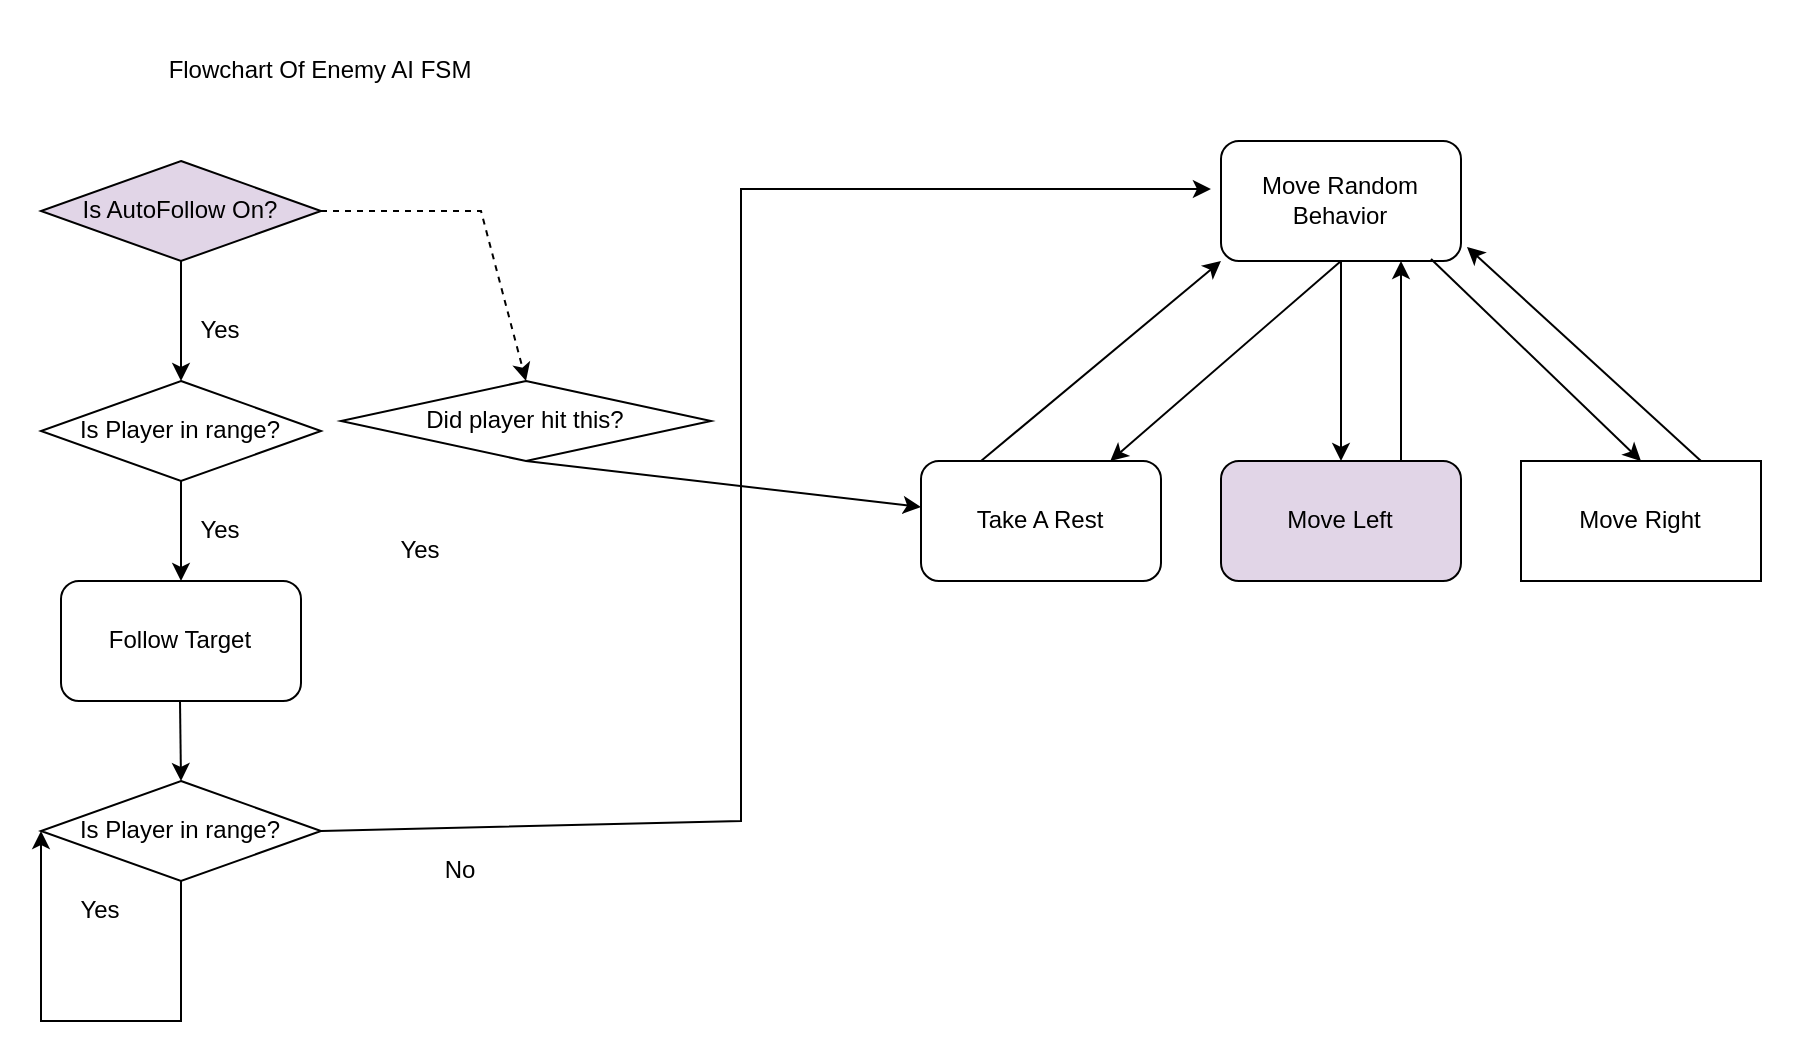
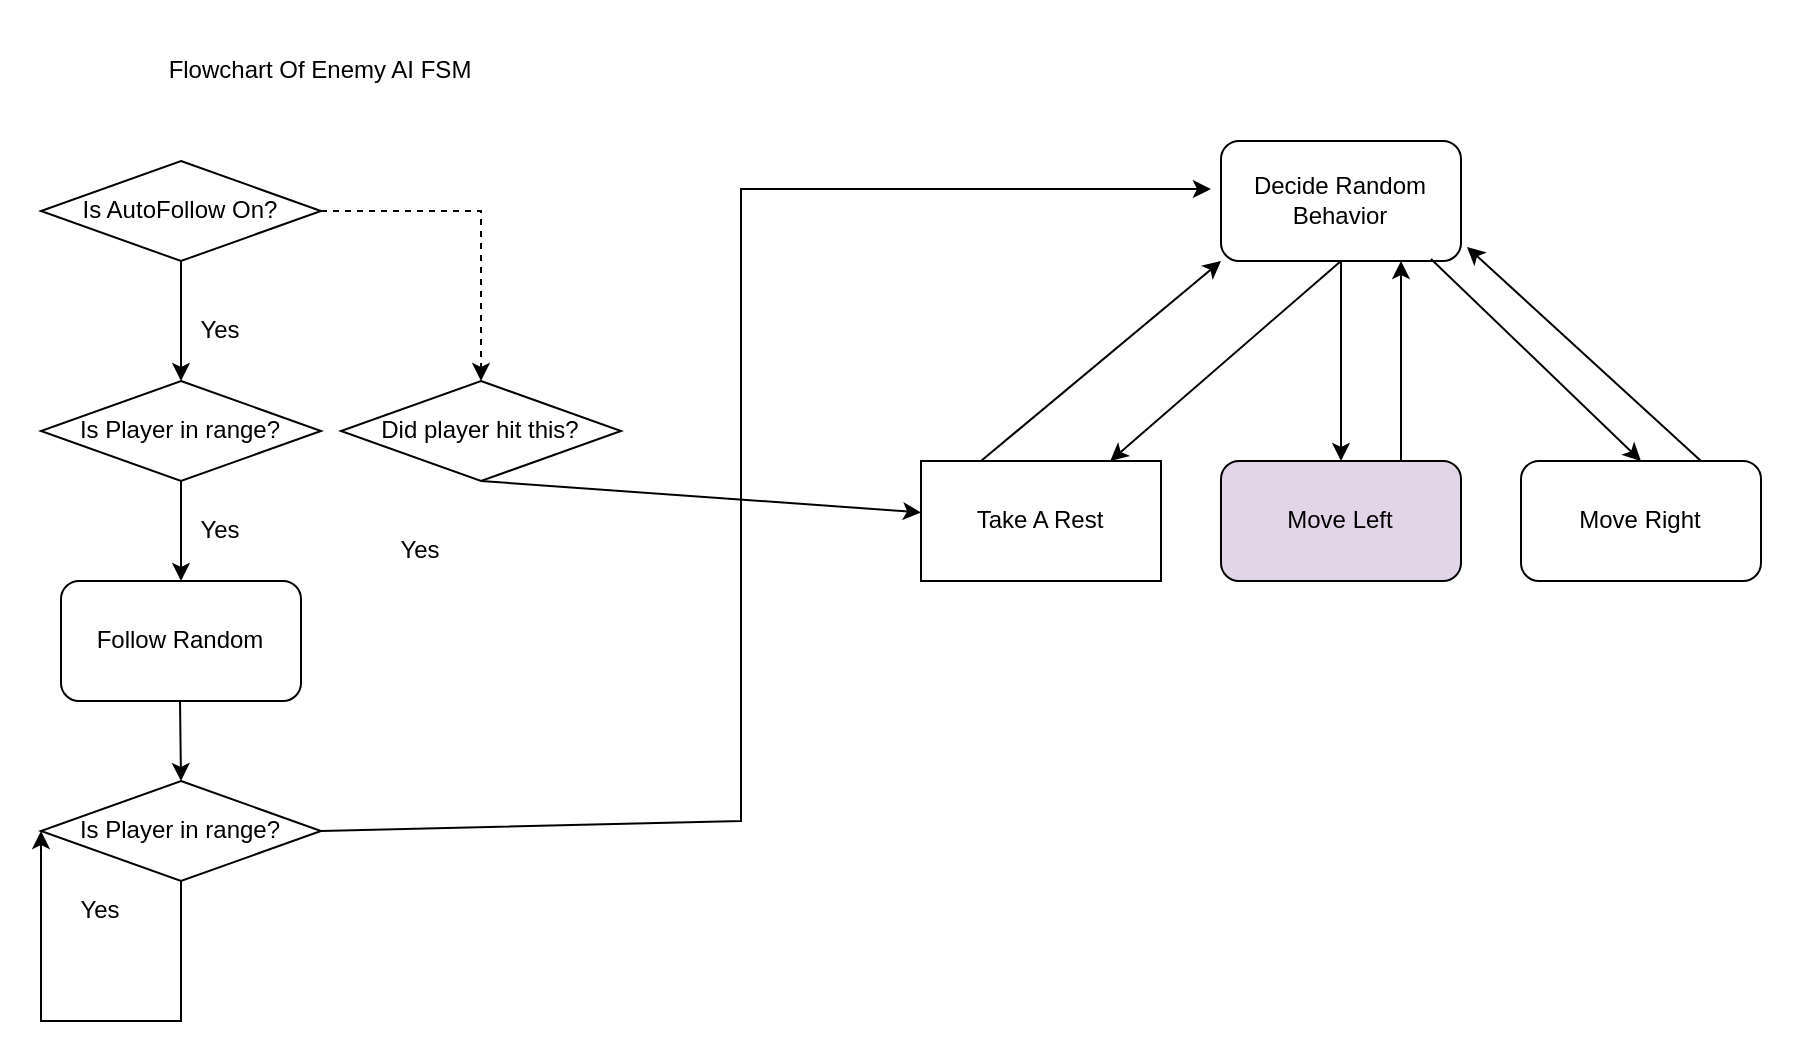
(1341, 201) -> (1341, 201)
(181, 211) -> (181, 211)
(526, 421) -> (481, 431)
(1041, 521) -> (1041, 521)
(1641, 521) -> (1641, 521)
(181, 641) -> (181, 641)
(461, 871) -> none
